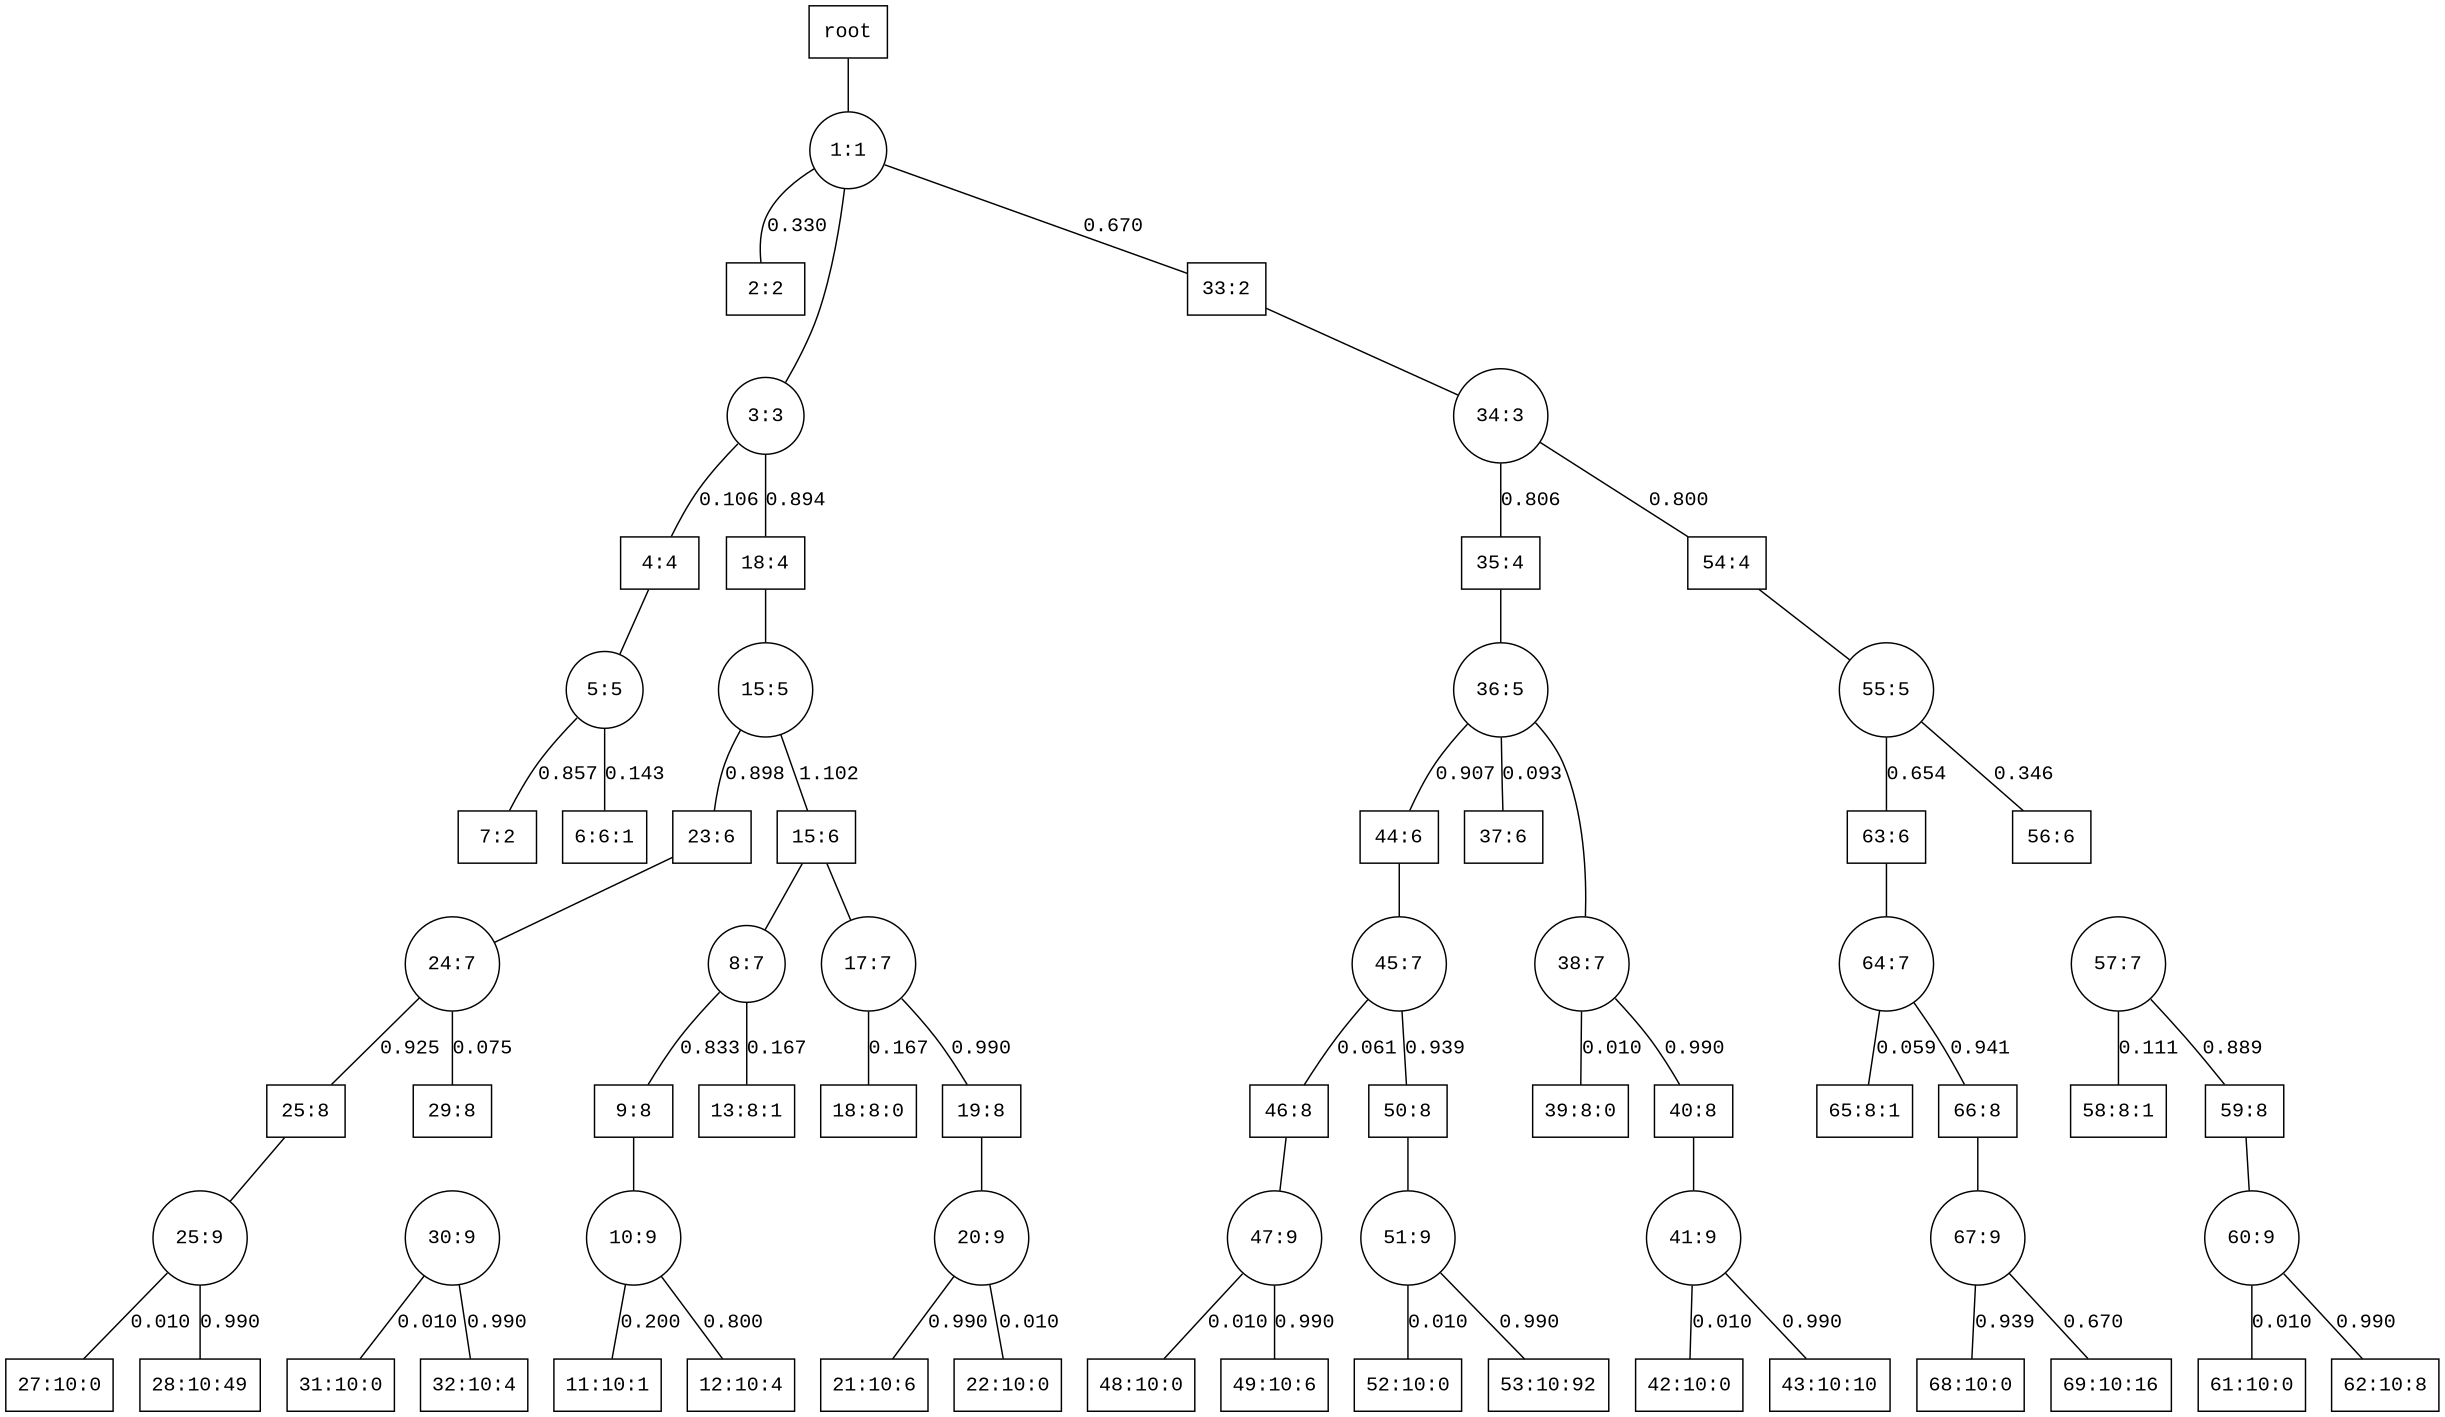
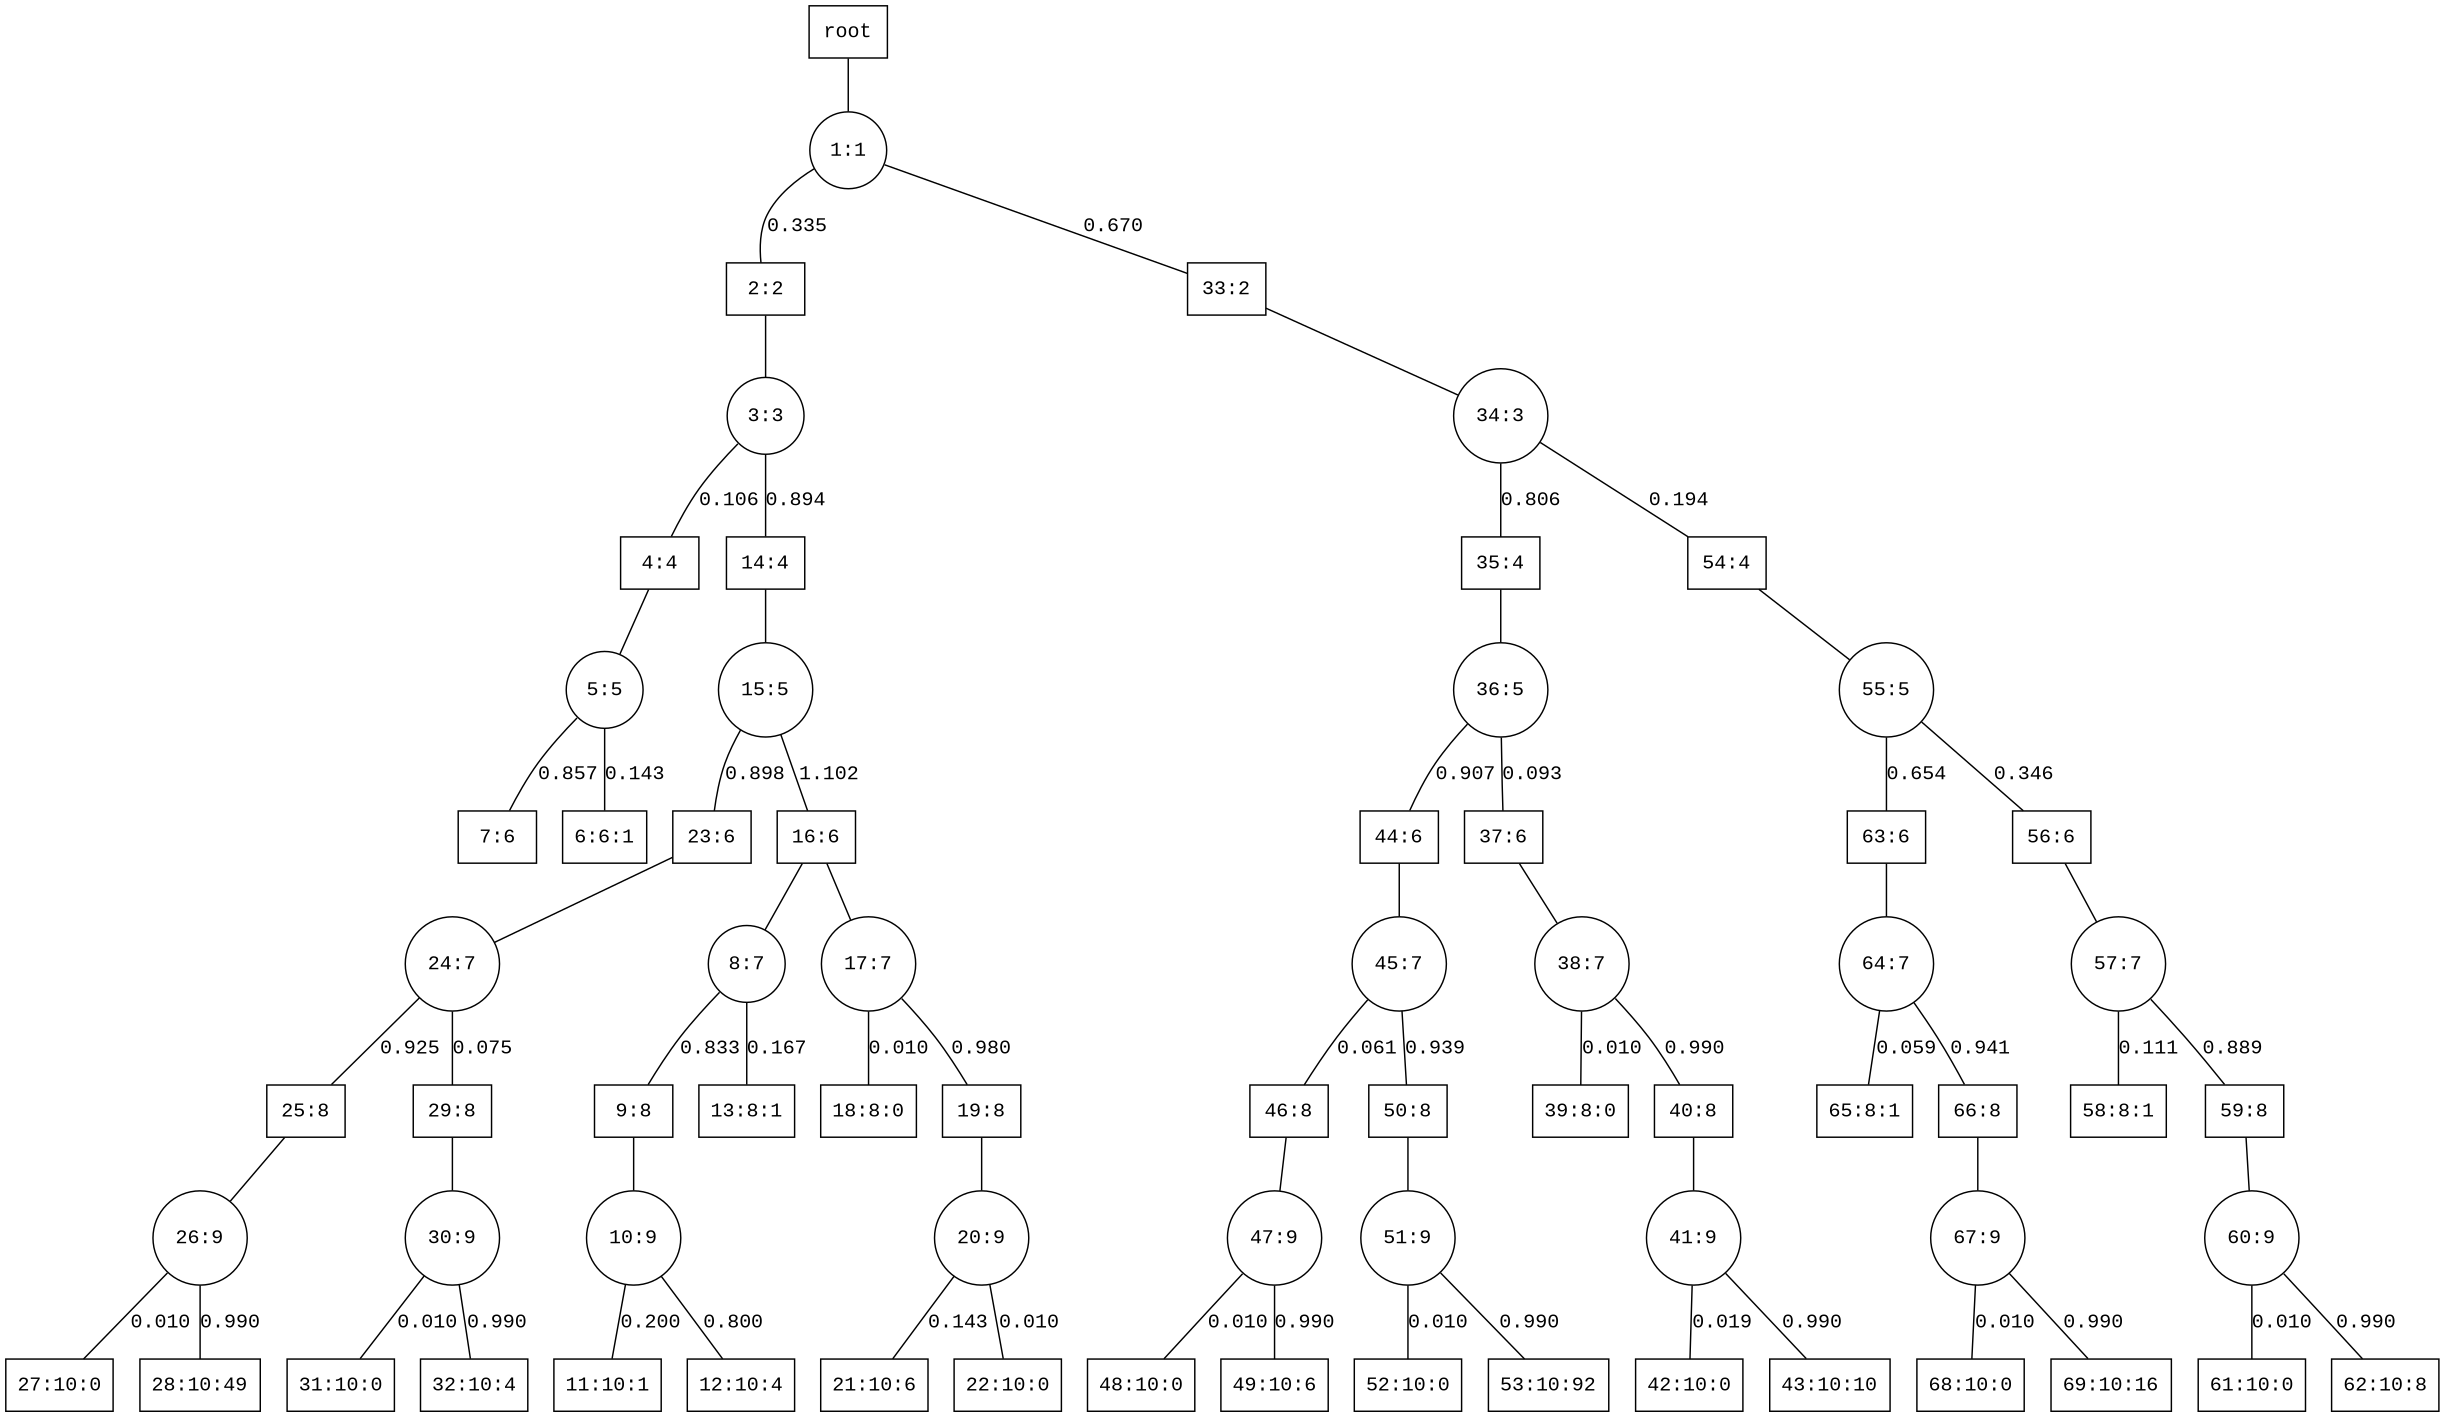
(798, 226) -> (798, 226)
(826, 289) -> (766, 346)
(1679, 500) -> (1679, 500)
(766, 563) -> (766, 563)
(1578, 814) -> (1538, 893)
(497, 837) -> (497, 837)
(816, 837) -> (816, 837)
none -> (2081, 893)
(899, 1048) -> (899, 1048)
(982, 1048) -> (982, 1048)
none -> (452, 1164)
(200, 1238) -> (200, 1238)
(958, 1322) -> (958, 1322)
(1723, 1322) -> (1723, 1322)
(2005, 1322) -> (2005, 1322)
(2094, 1322) -> (2094, 1322)
